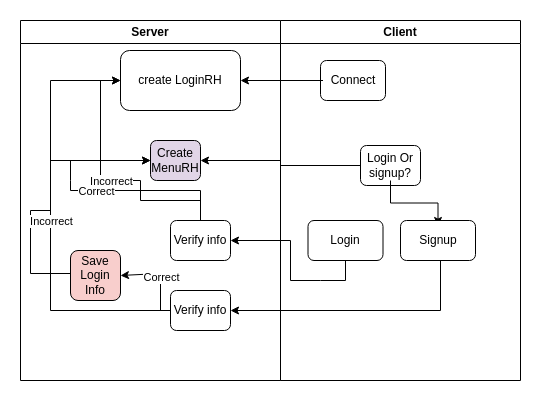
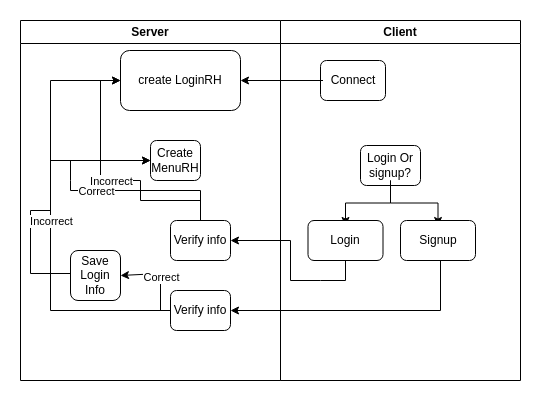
(176, 161) -> (176, 161)
(322, 166) -> (360, 203)
(96, 276) -> (96, 276)
